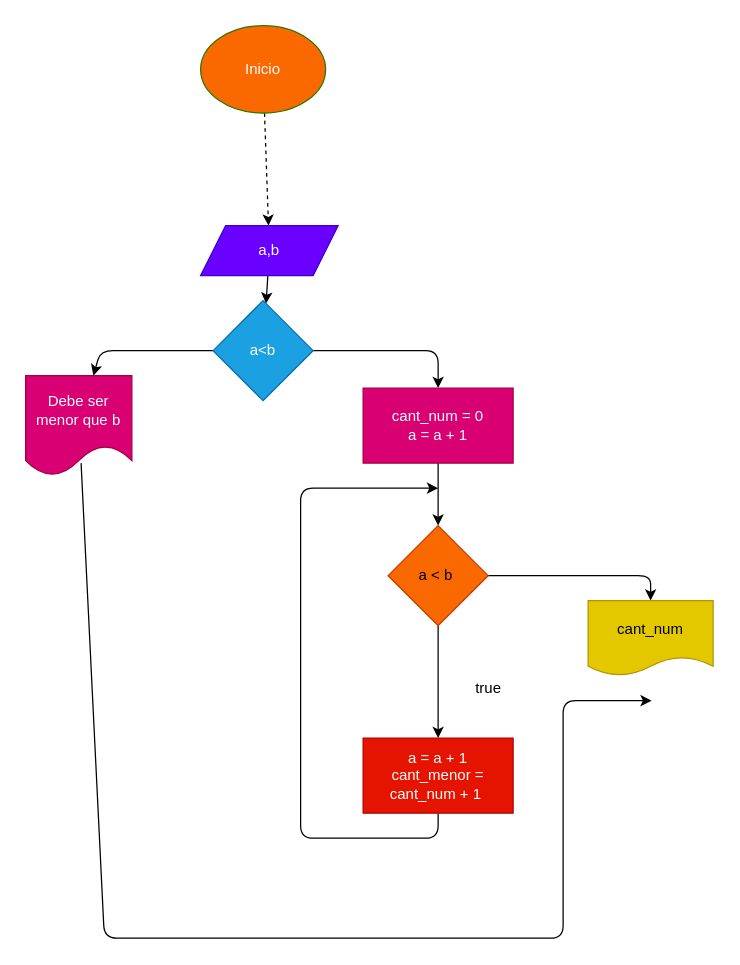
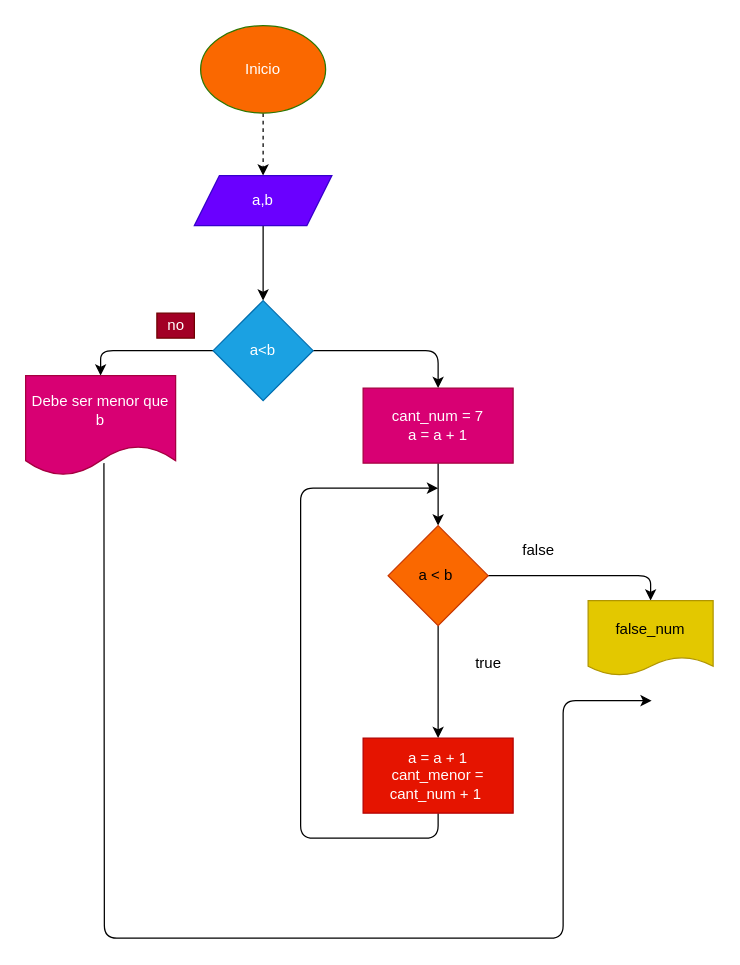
(269, 251) -> (263, 201)
none -> (176, 326)
(79, 426) -> (101, 426)
(438, 426) -> (438, 426)
none -> (538, 551)
(651, 629) -> (651, 629)
(488, 688) -> (488, 663)
